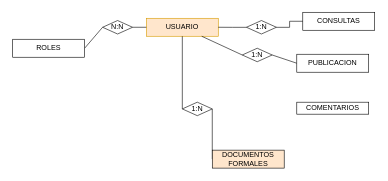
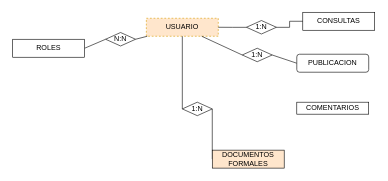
(117, 27) -> (120, 39)
(182, 27) -> (182, 27)
(333, 63) -> (333, 63)
